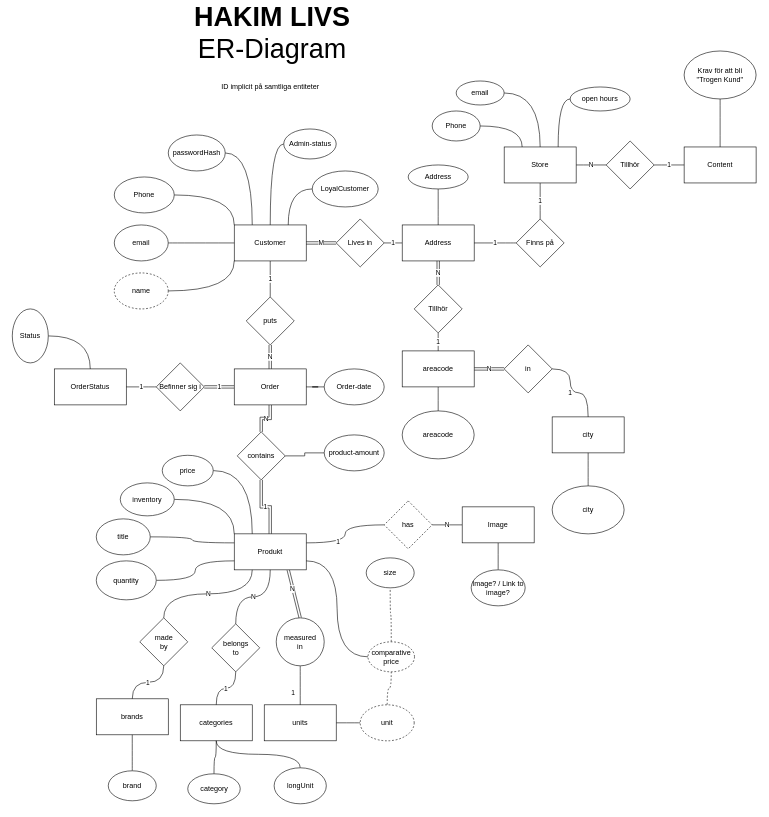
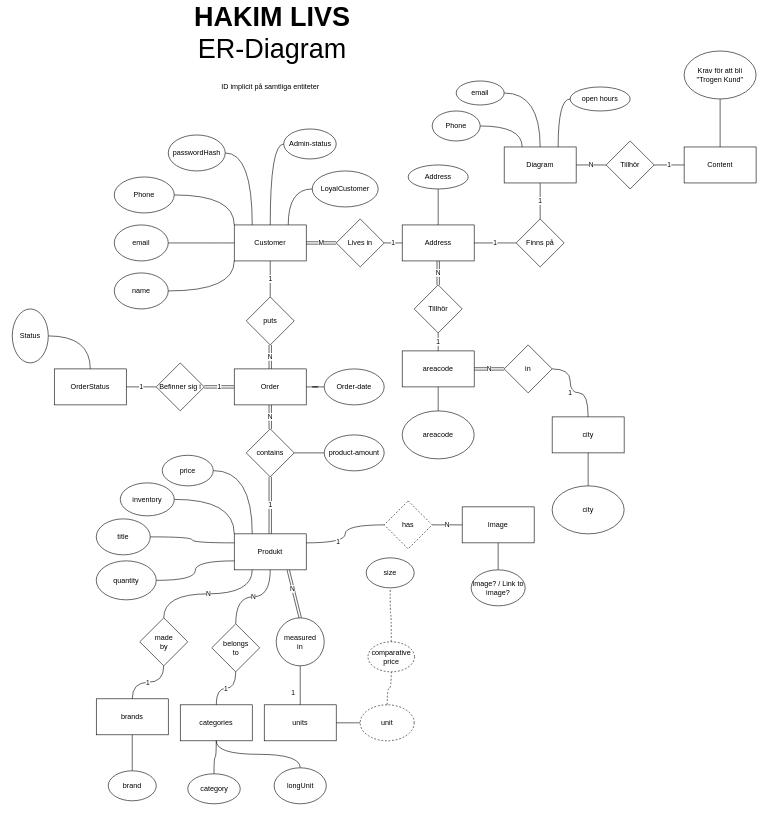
(540, 165) -> (540, 165)
(141, 291) -> (141, 291)
(261, 456) -> (270, 453)
(337, 609) -> none
